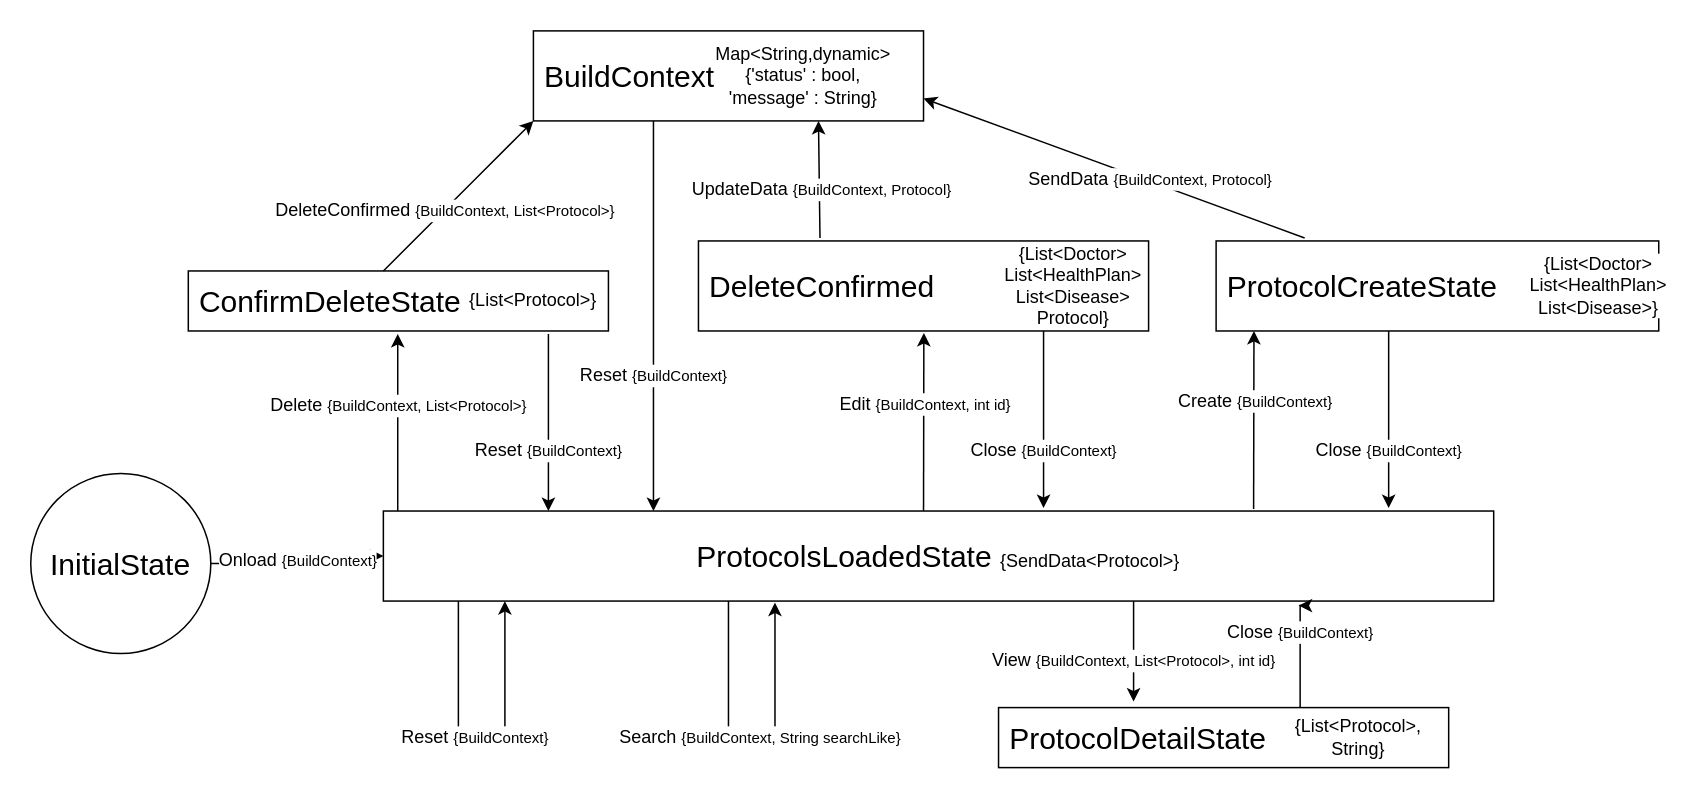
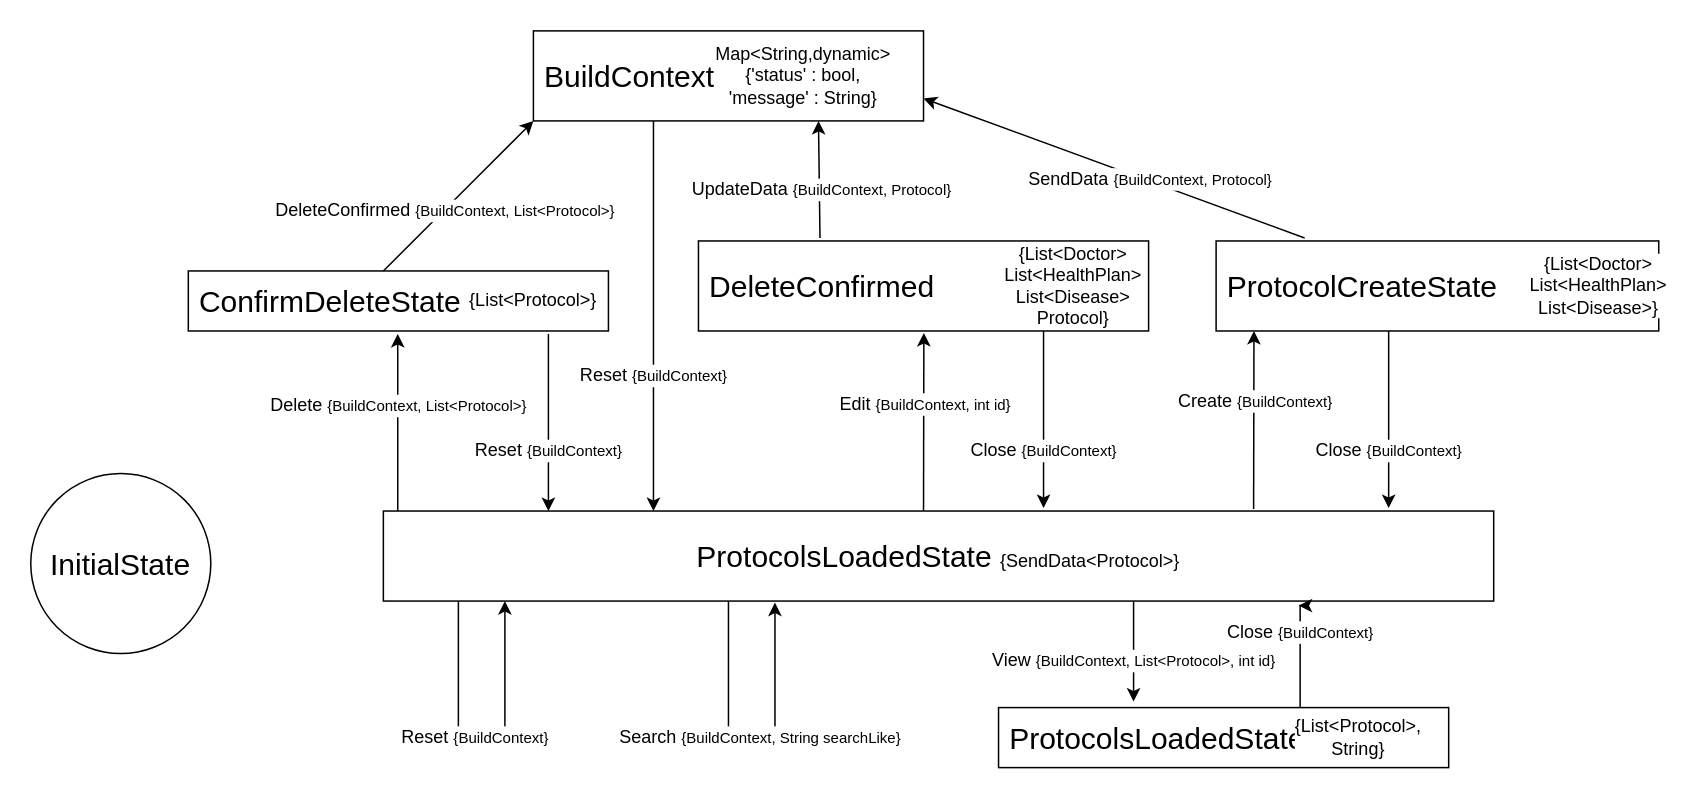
(295, 563) -> none
(1149, 737) -> (1165, 737)
